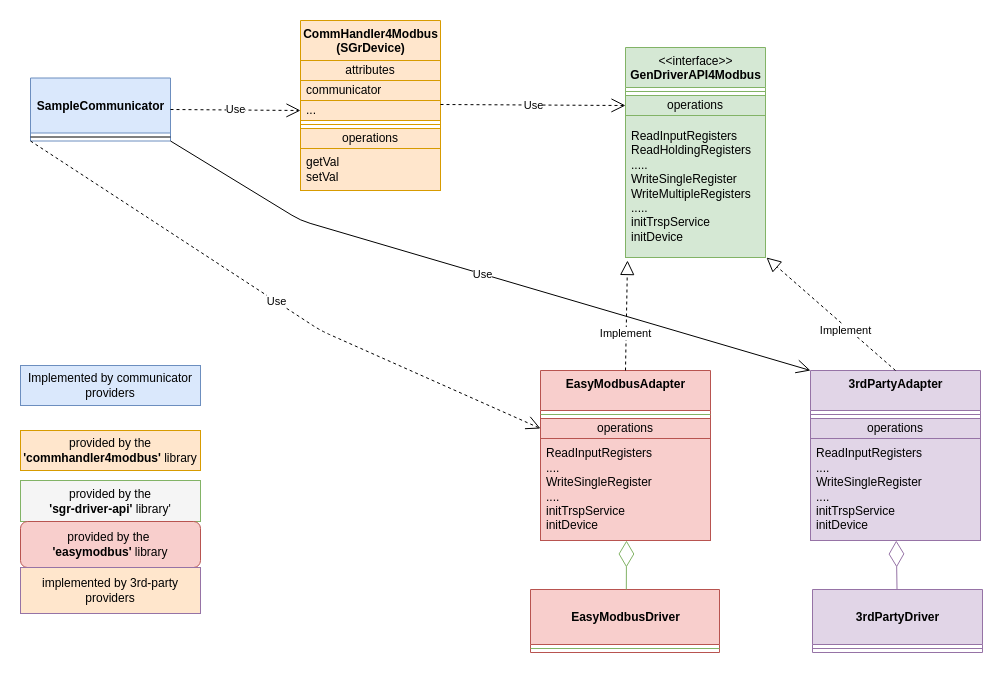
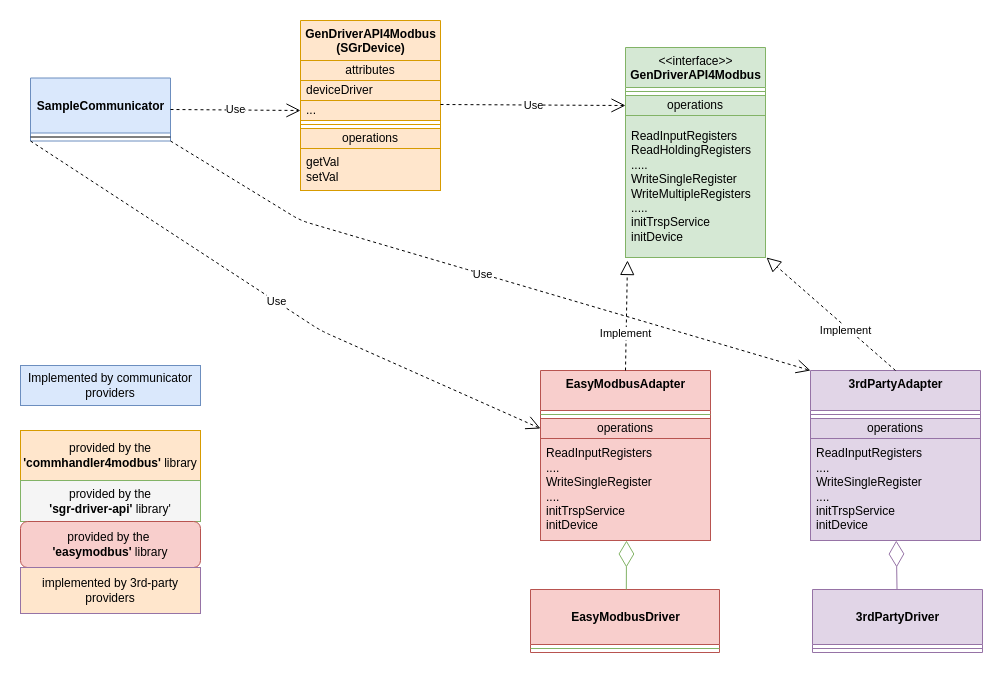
(371, 42) -> (371, 42)
(345, 91) -> (344, 91)
(648, 323) -> (648, 323)
(111, 451) -> (111, 456)
